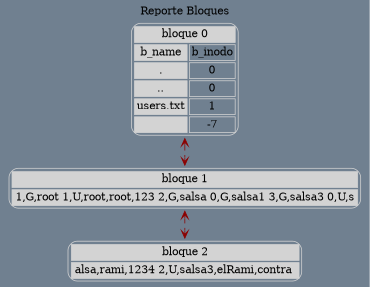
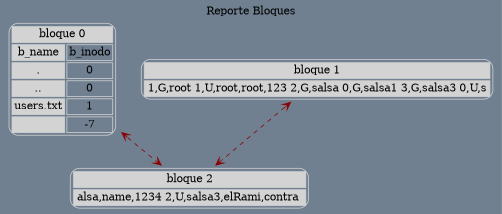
(185, 152) -> (141, 149)
(185, 270) -> (190, 197)
